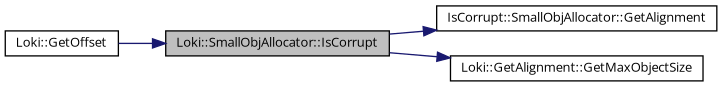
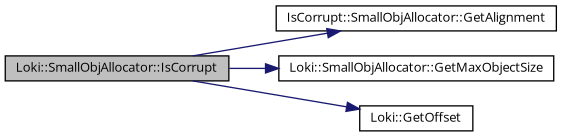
(135, 43) -> (270, 94)
(577, 68) -> (416, 68)
